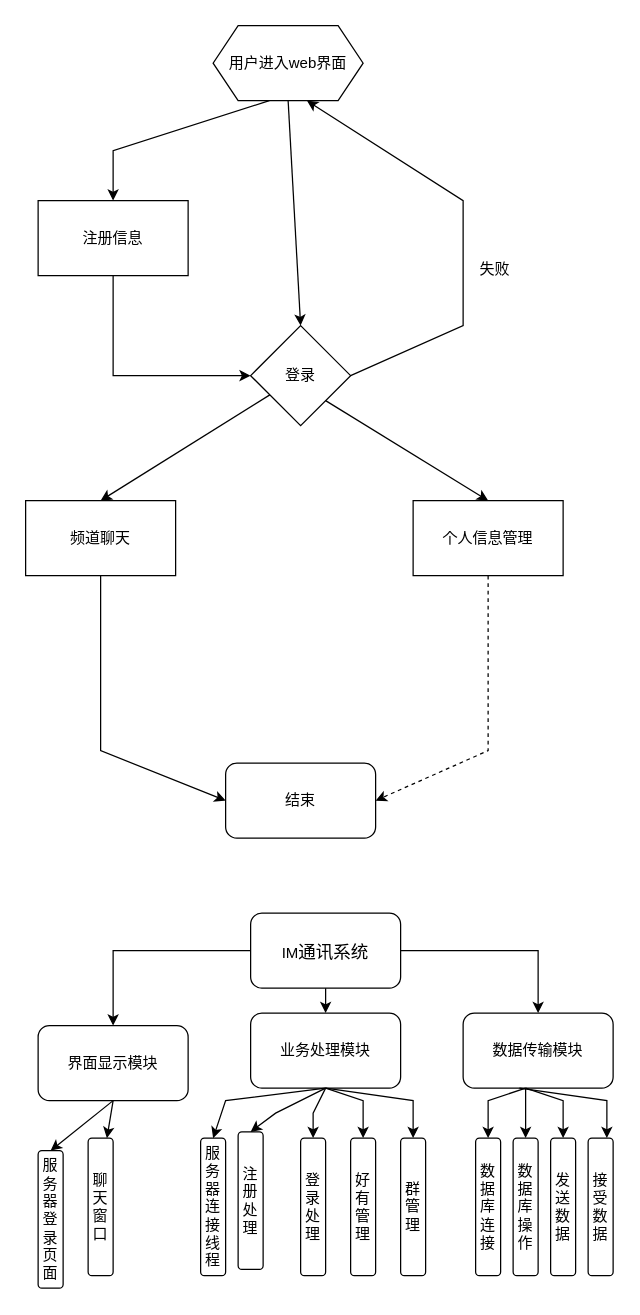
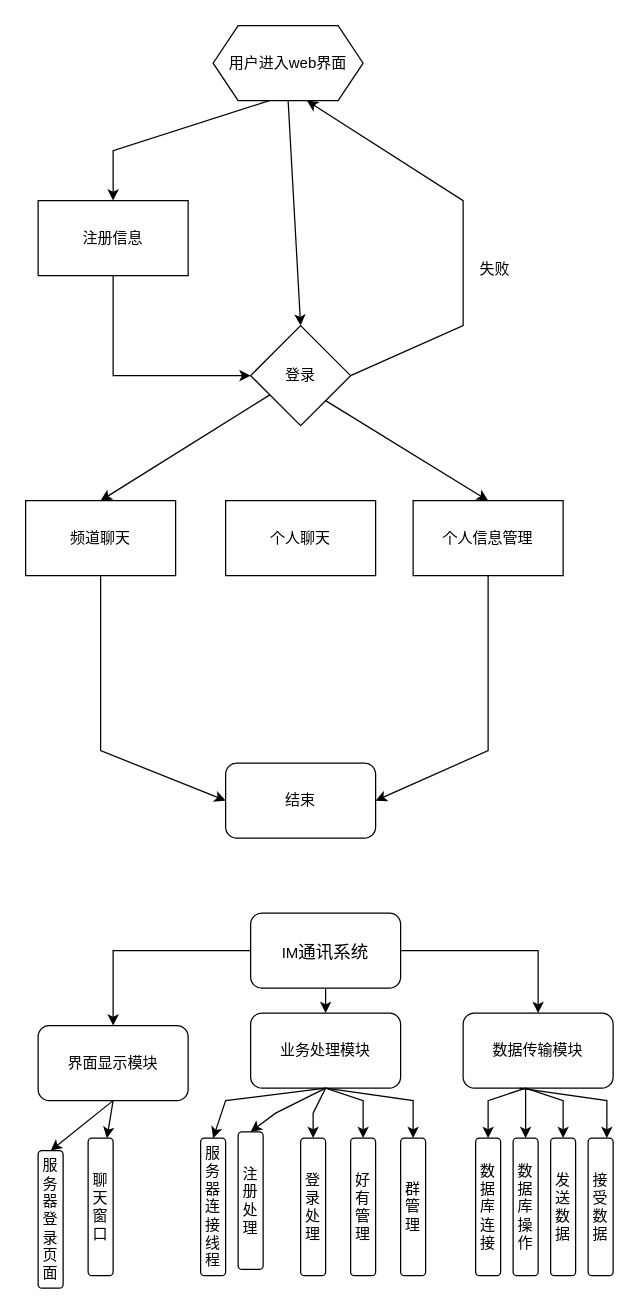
none -> (301, 538)
(488, 720) -> (488, 720)
